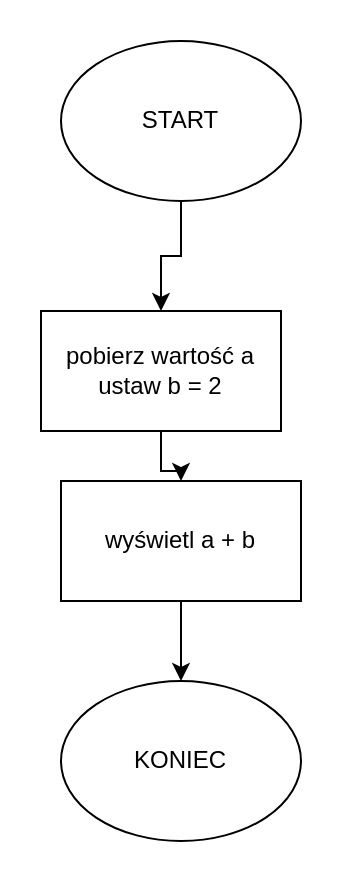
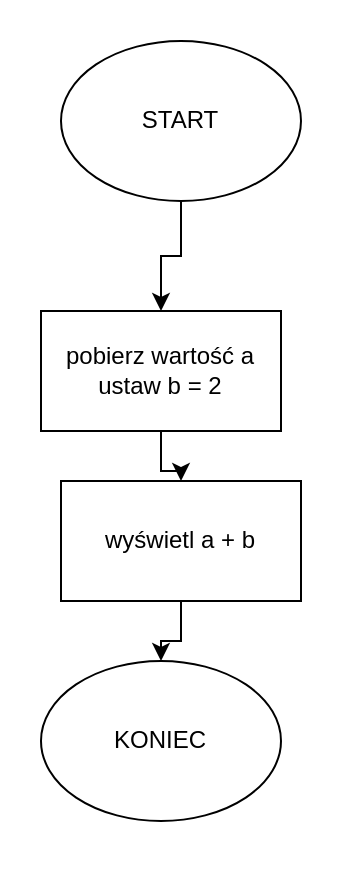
(181, 761) -> (161, 741)
